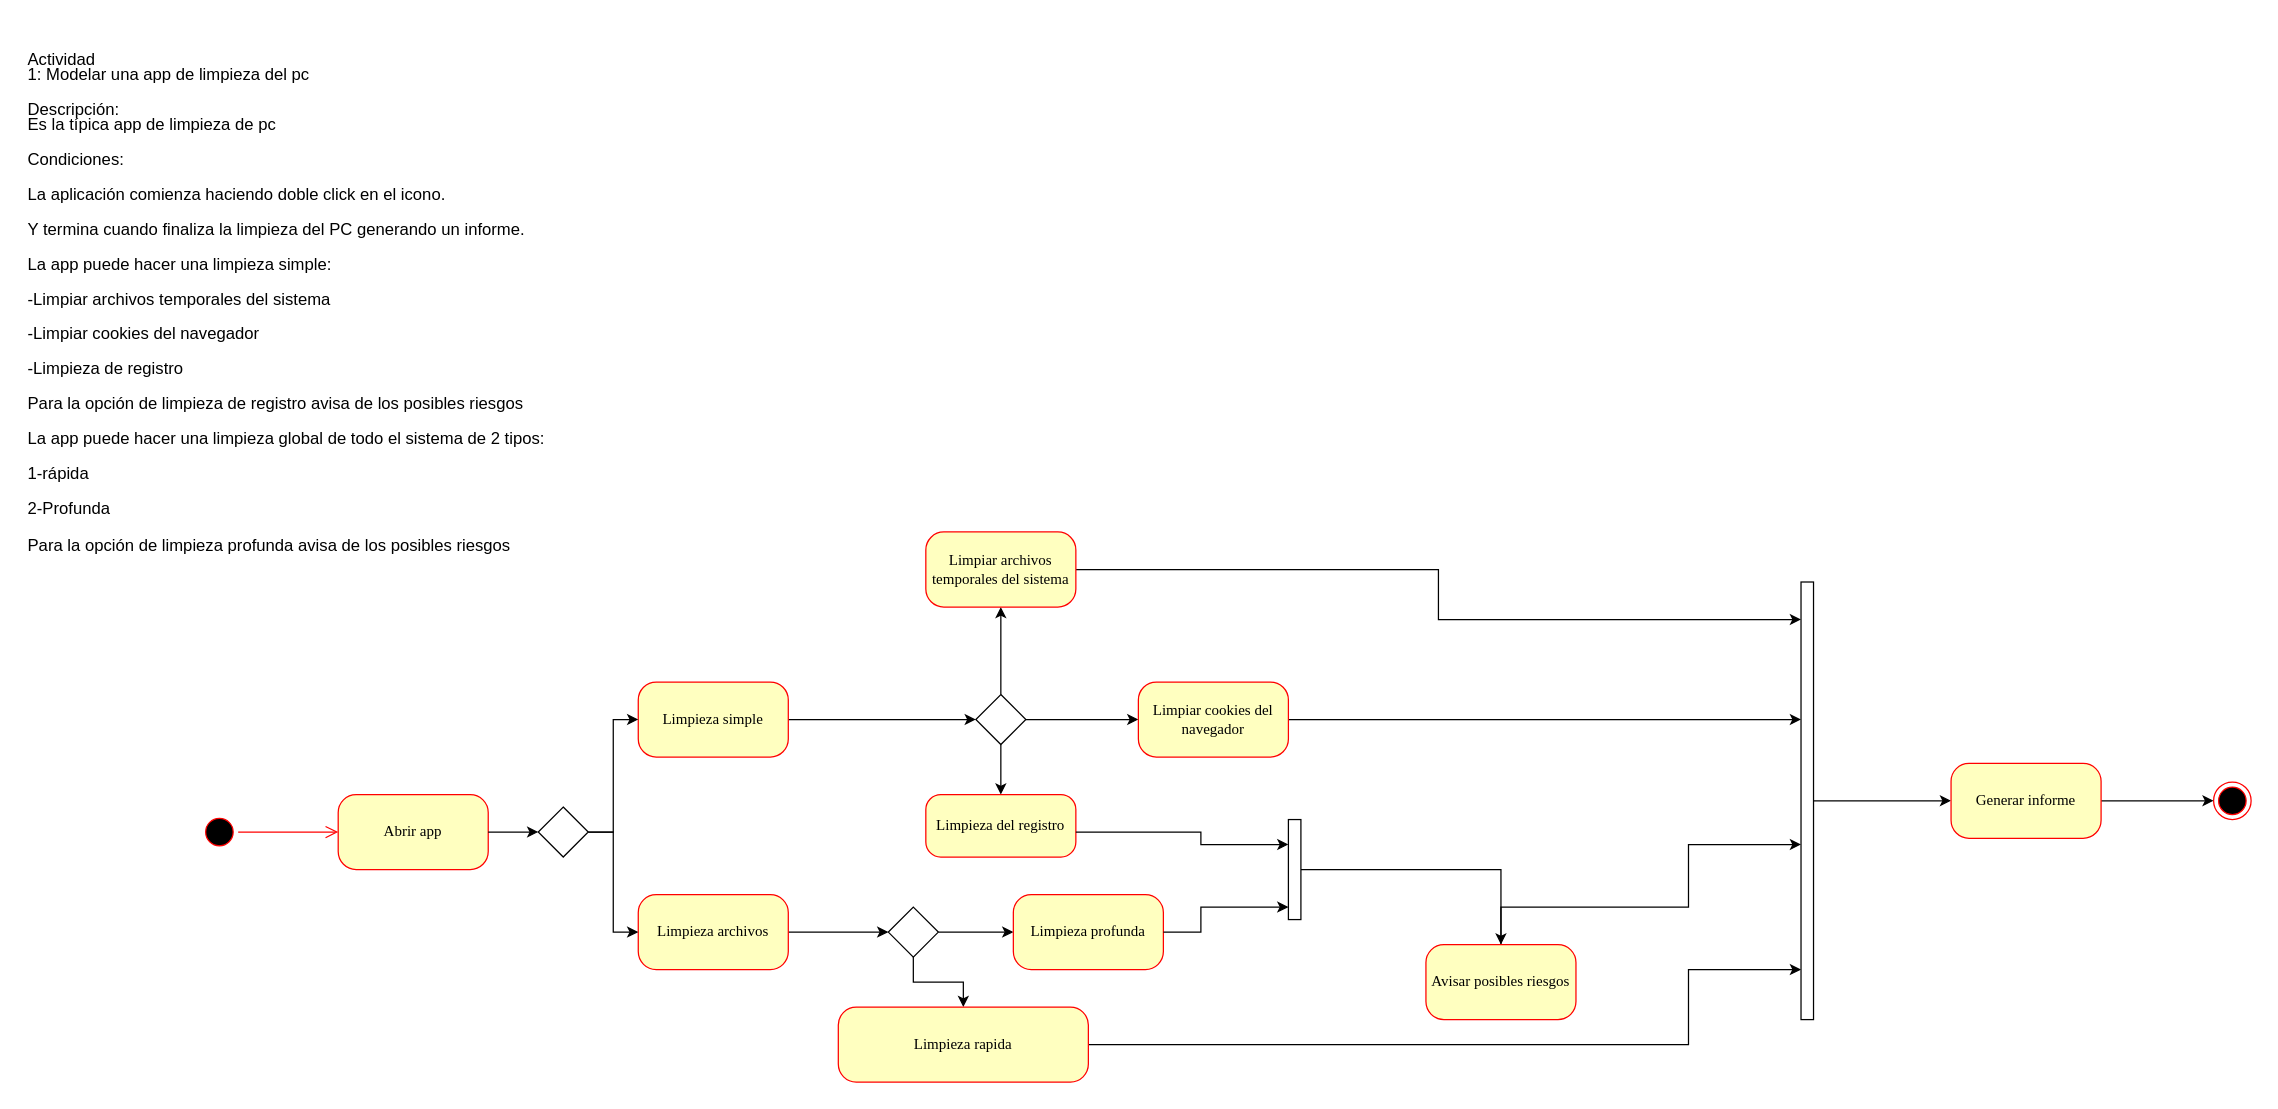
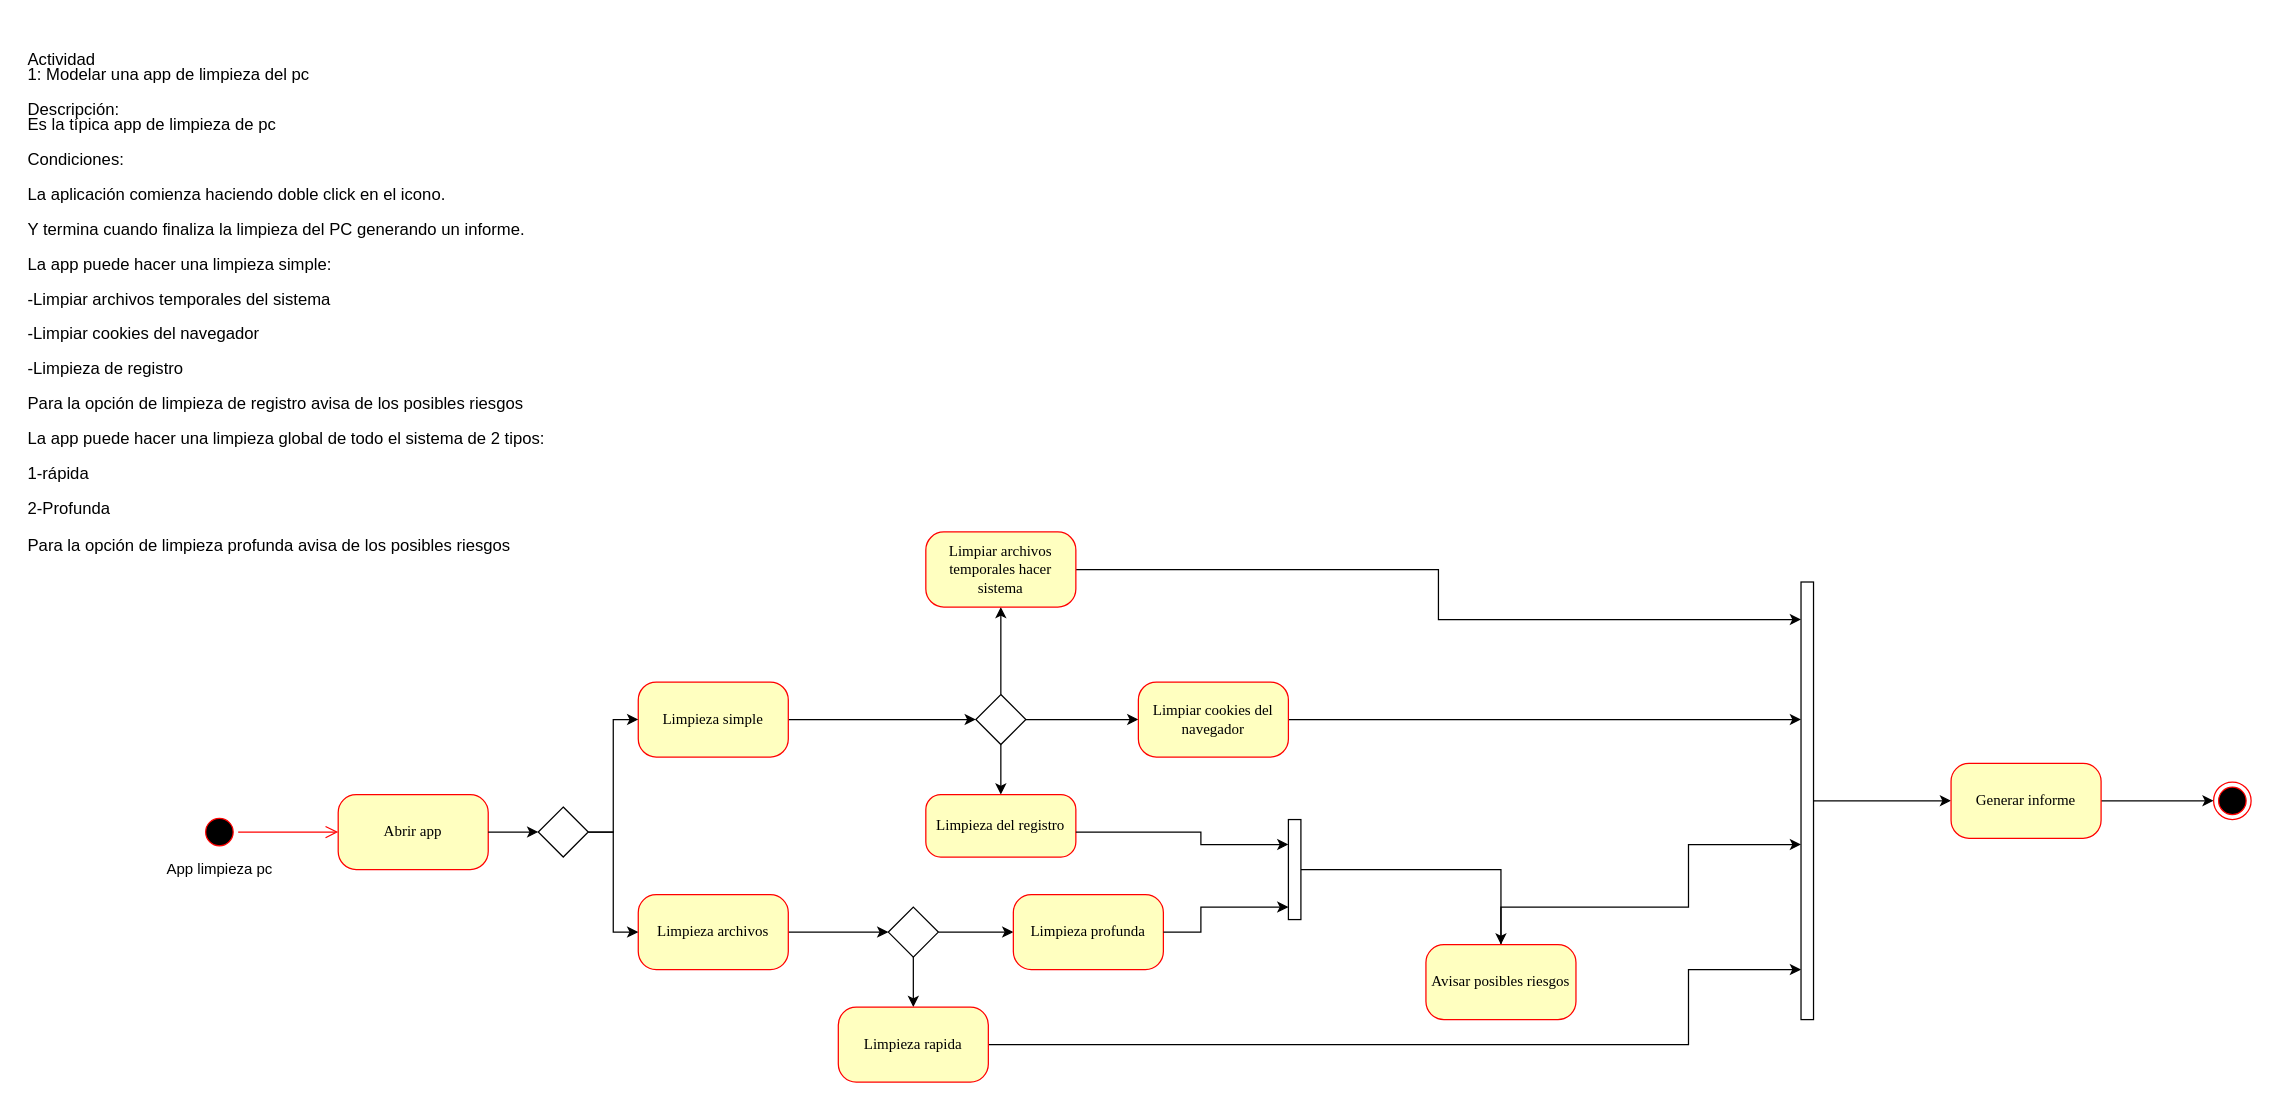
(1001, 569) -> (1001, 569)
none -> (219, 869)
(963, 1044) -> (913, 1044)
